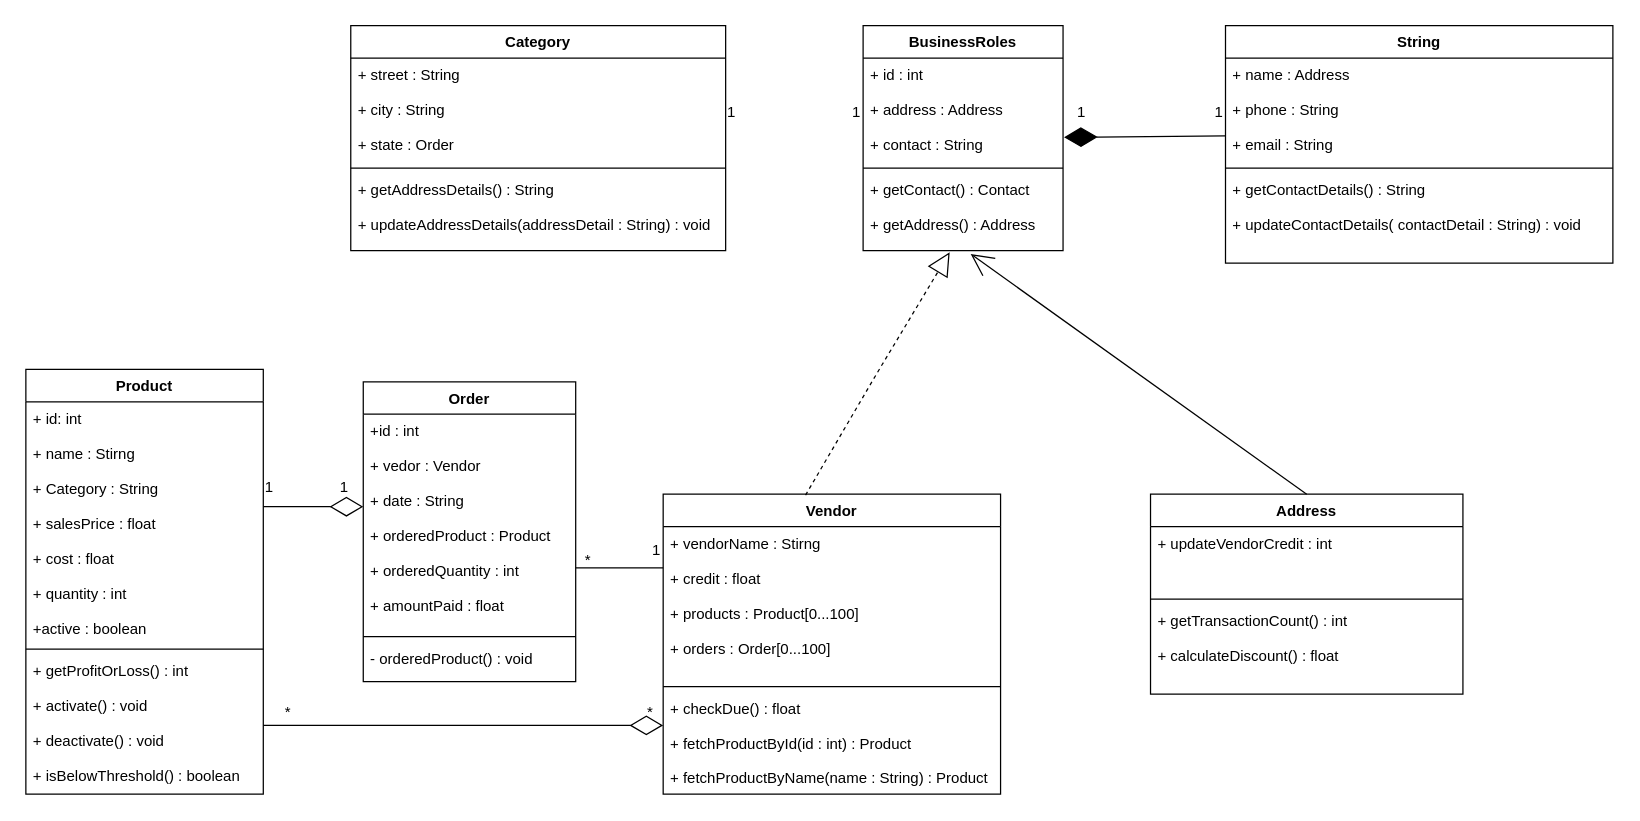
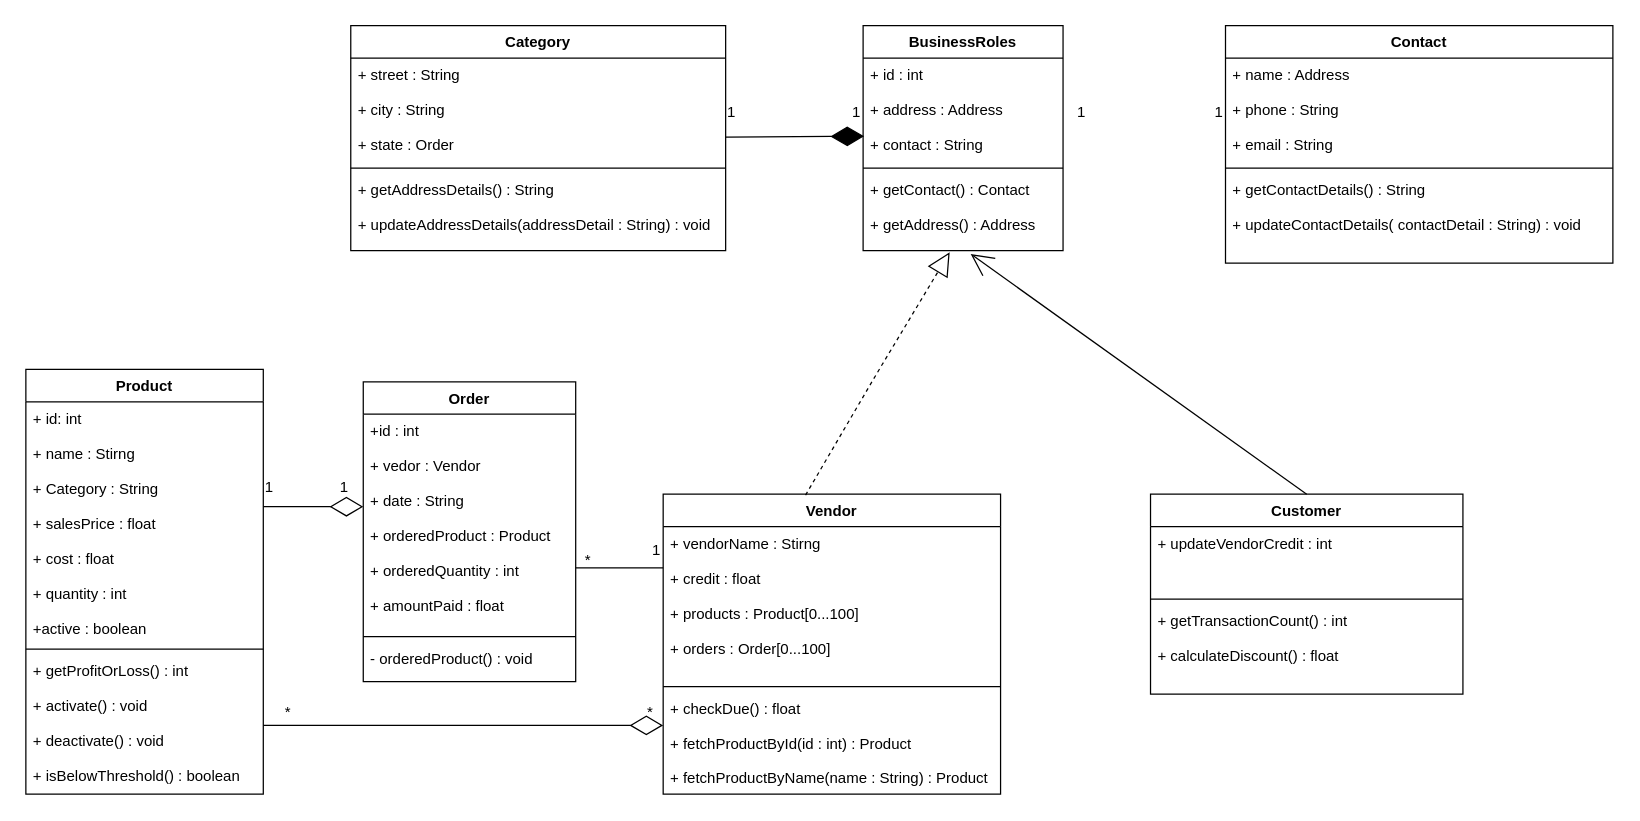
(1419, 43) -> (1419, 43)
none -> (779, 137)
(1160, 137) -> none
(1306, 511) -> (1306, 511)
